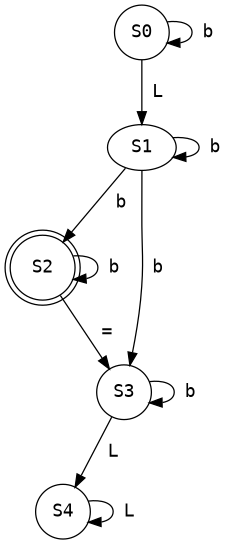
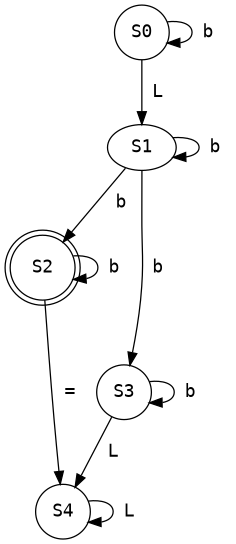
(81, 327) -> (51, 386)
